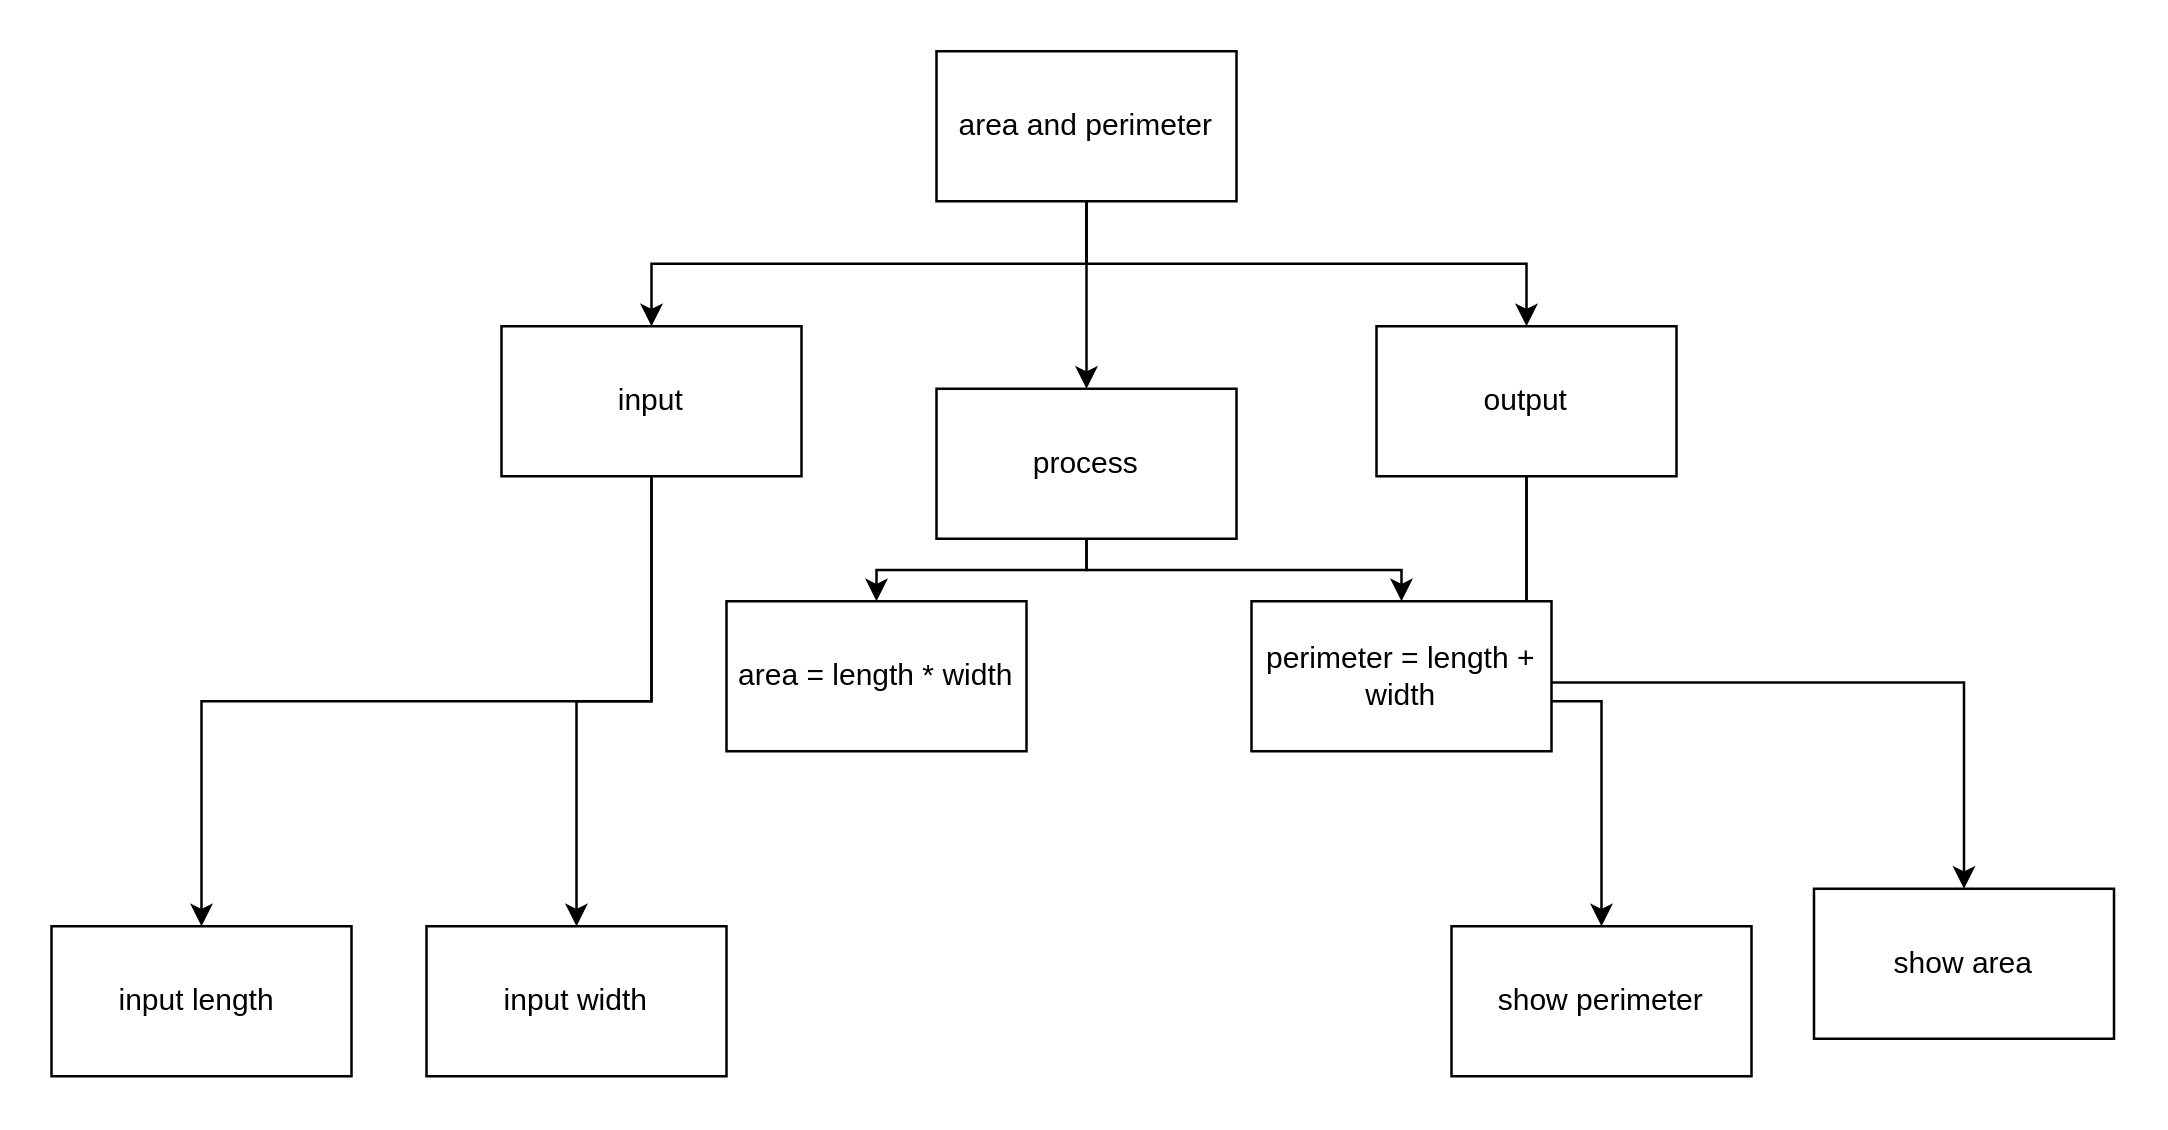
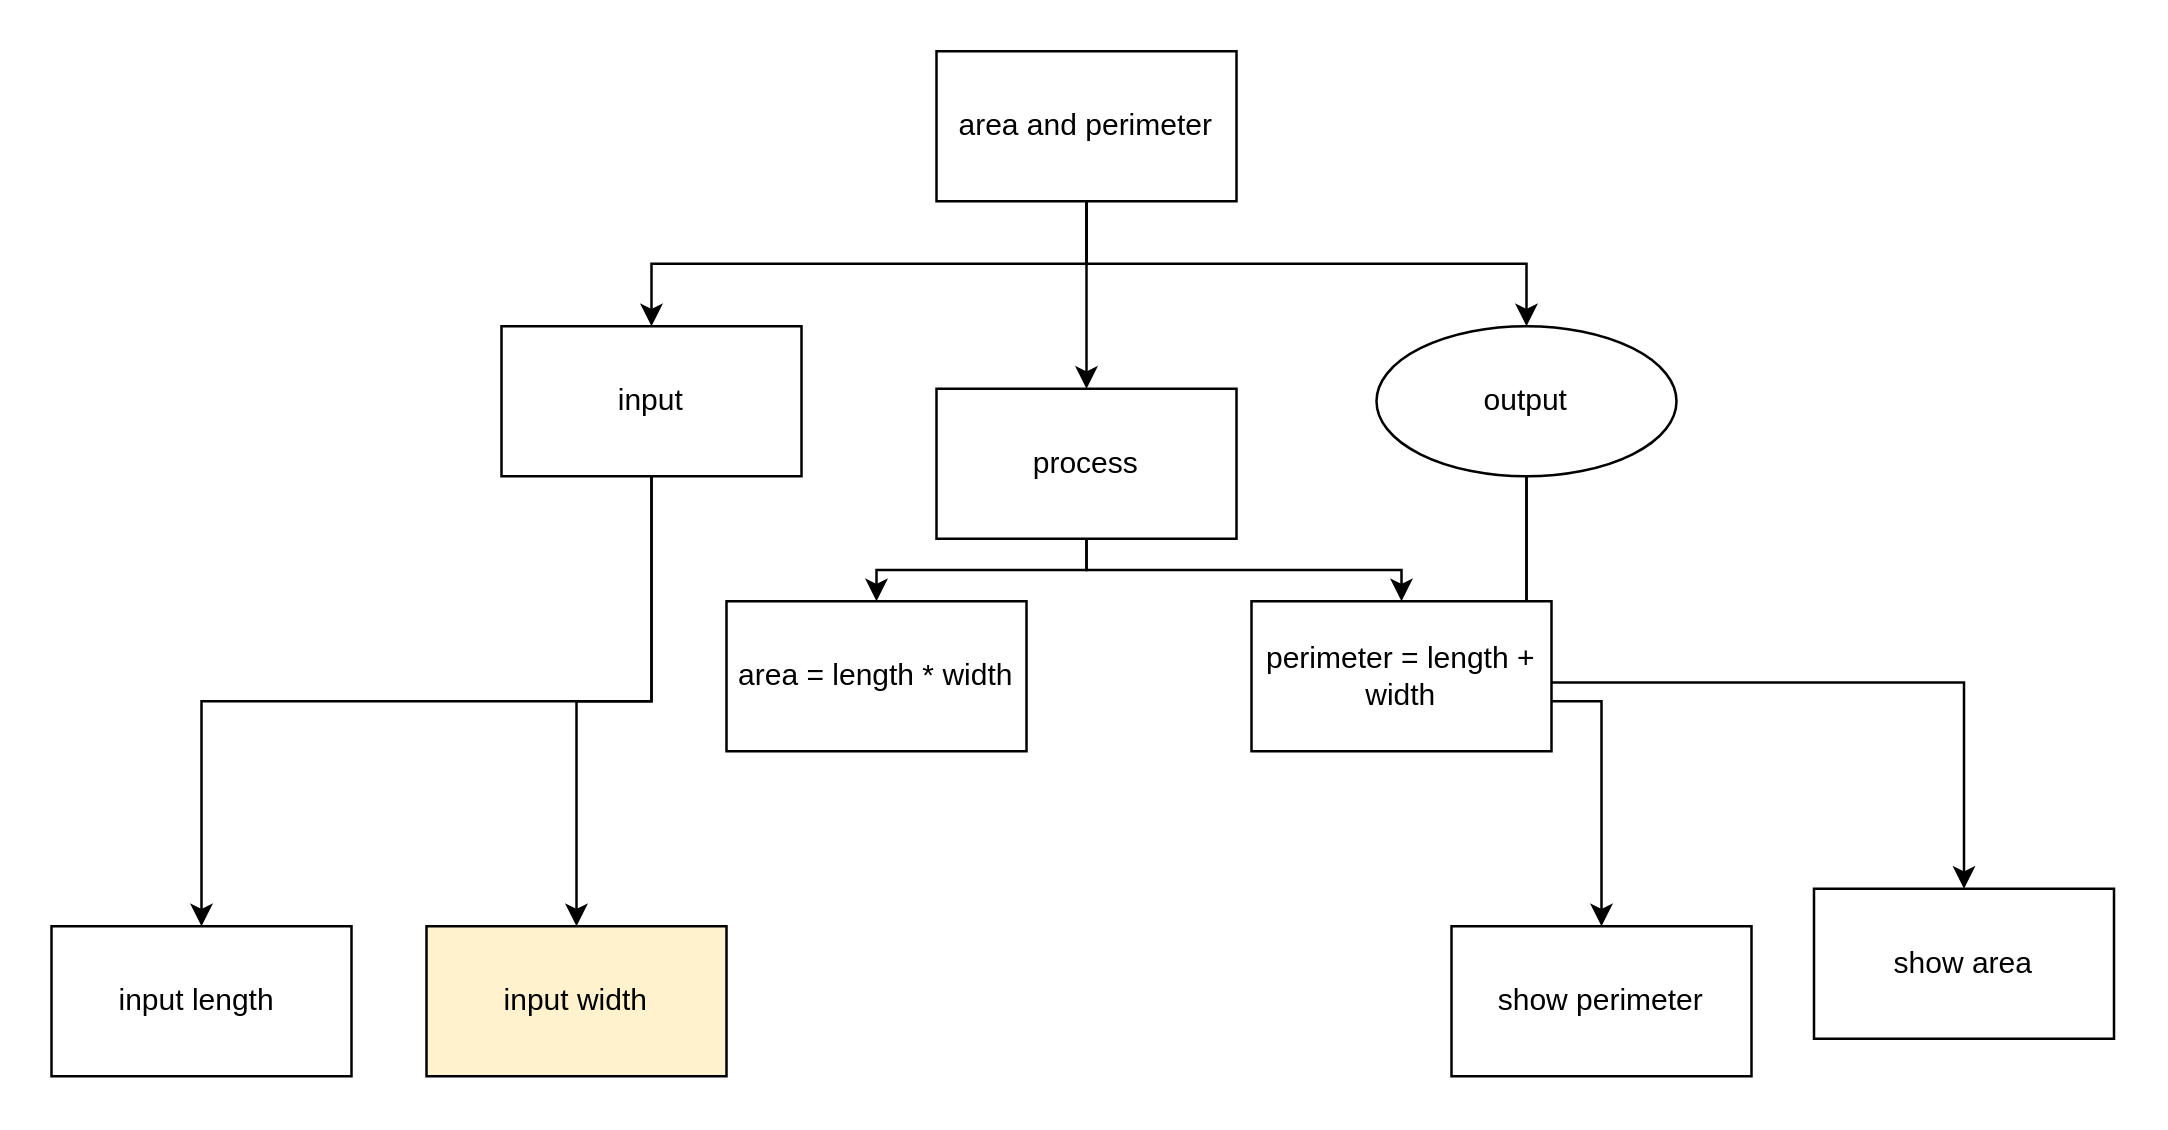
(1526, 401) -> (1526, 401)
(576, 1001) -> (576, 1001)
